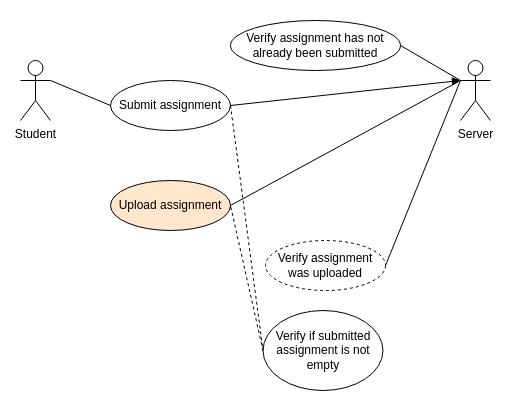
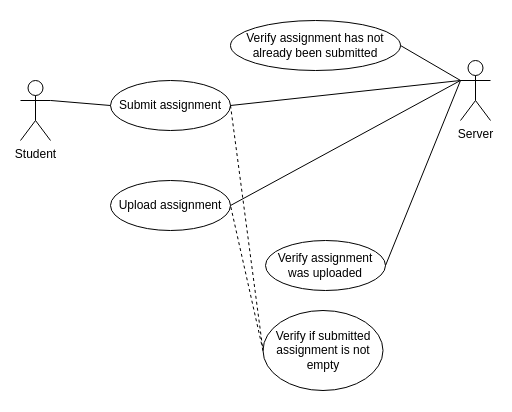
(451, 81) -> (452, 81)
(36, 91) -> (36, 111)
(171, 206) -> (171, 206)
(326, 266) -> (326, 266)
